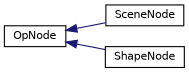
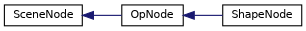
(91, 26) -> (108, 15)
